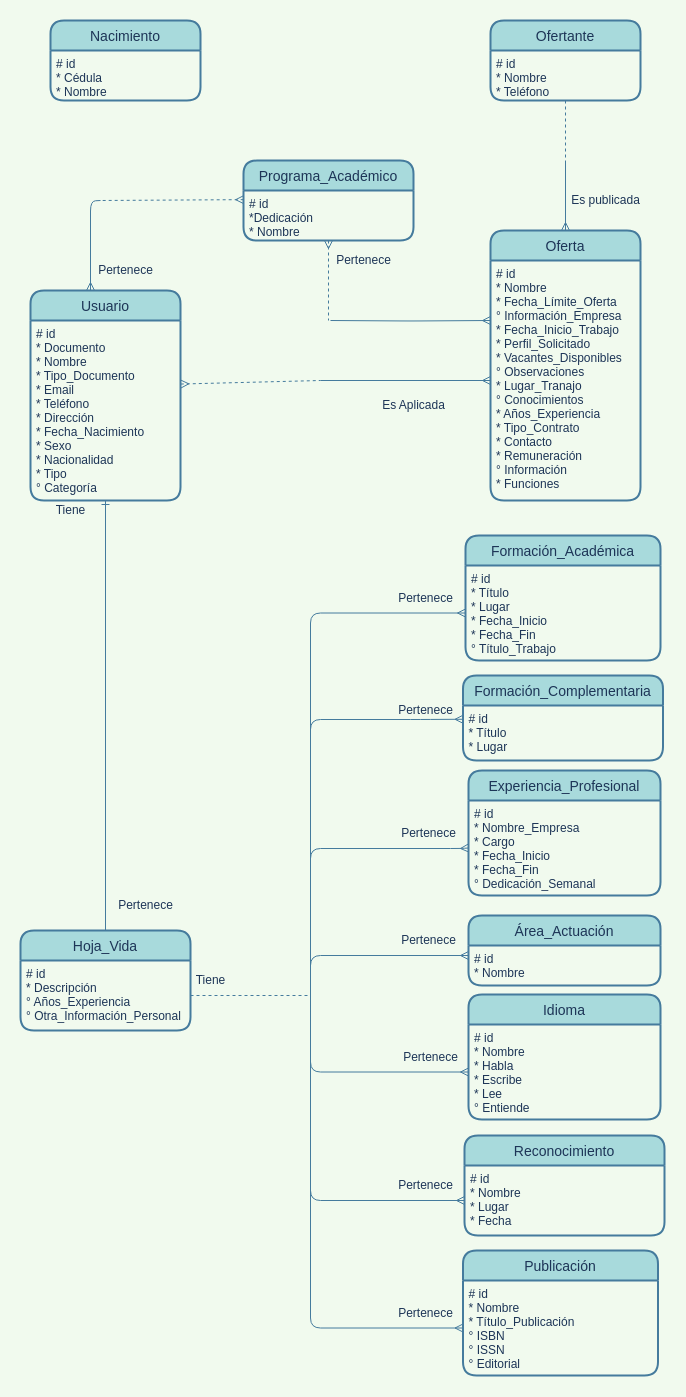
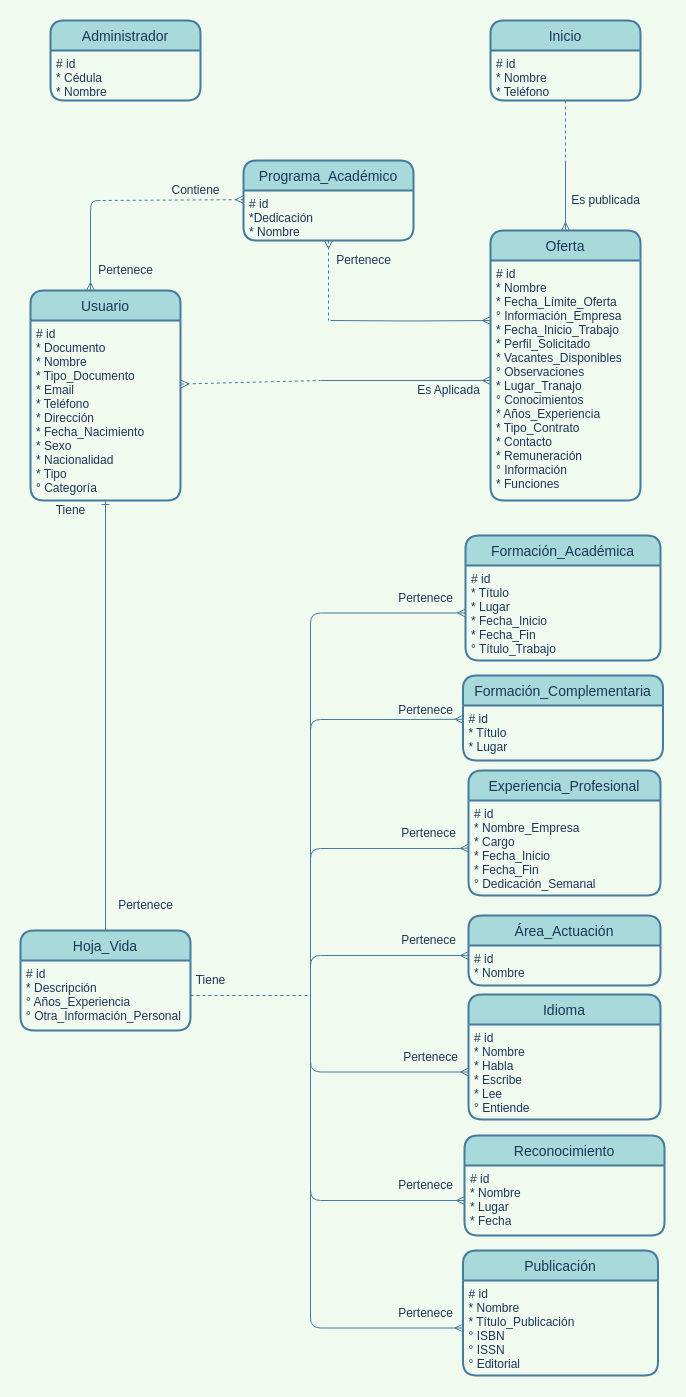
(125, 36) -> (125, 36)
(565, 36) -> (565, 36)
none -> (196, 191)
(414, 406) -> (449, 391)
